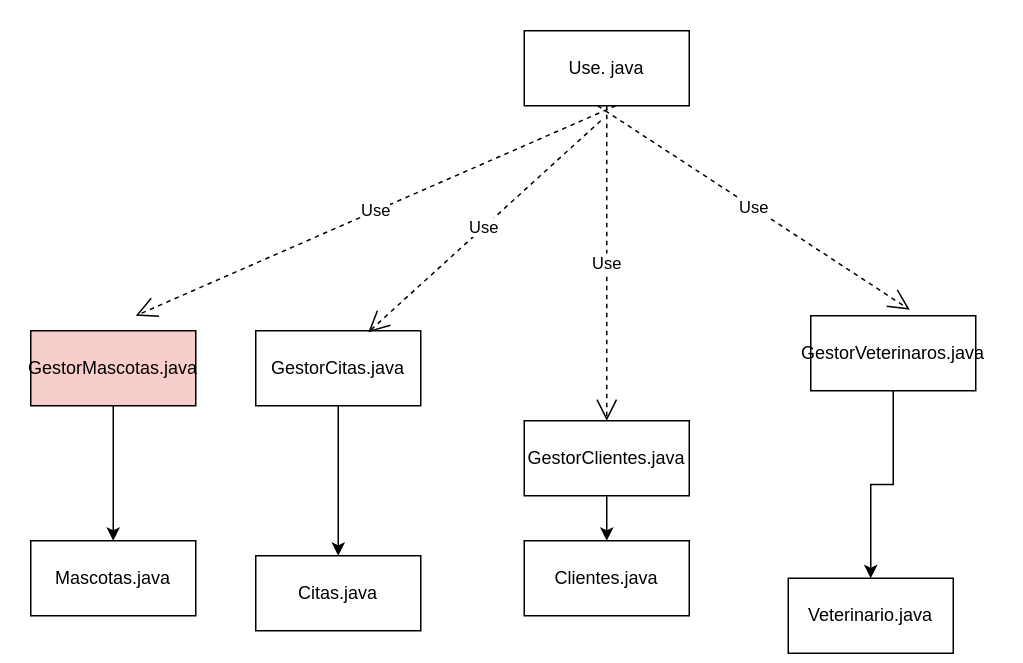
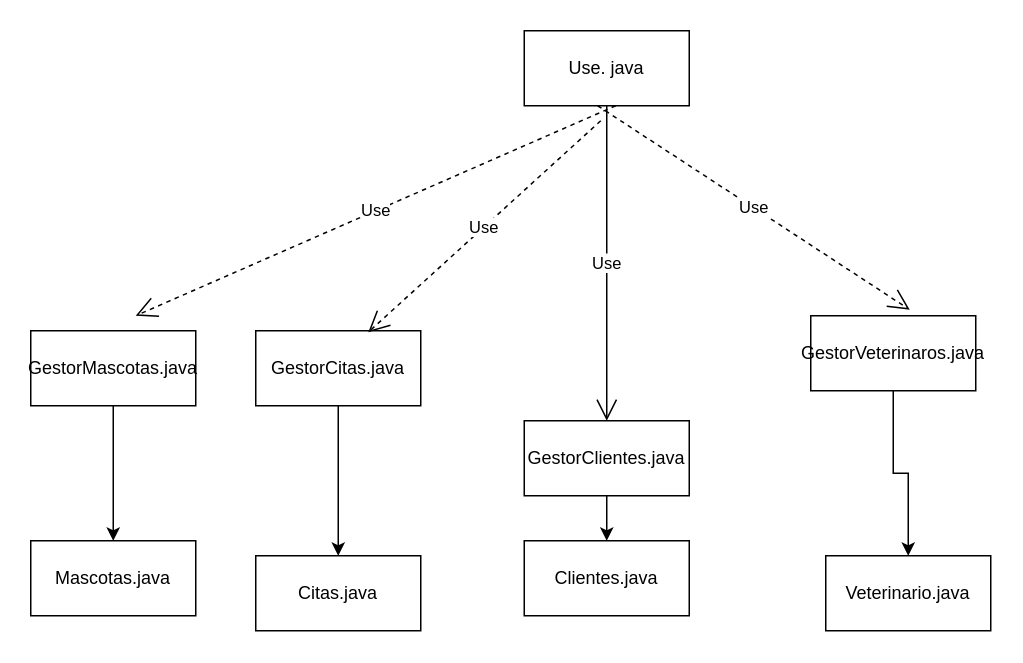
(607, 344) -> (607, 344)
(113, 368) -> (113, 368)
(871, 616) -> (908, 593)
